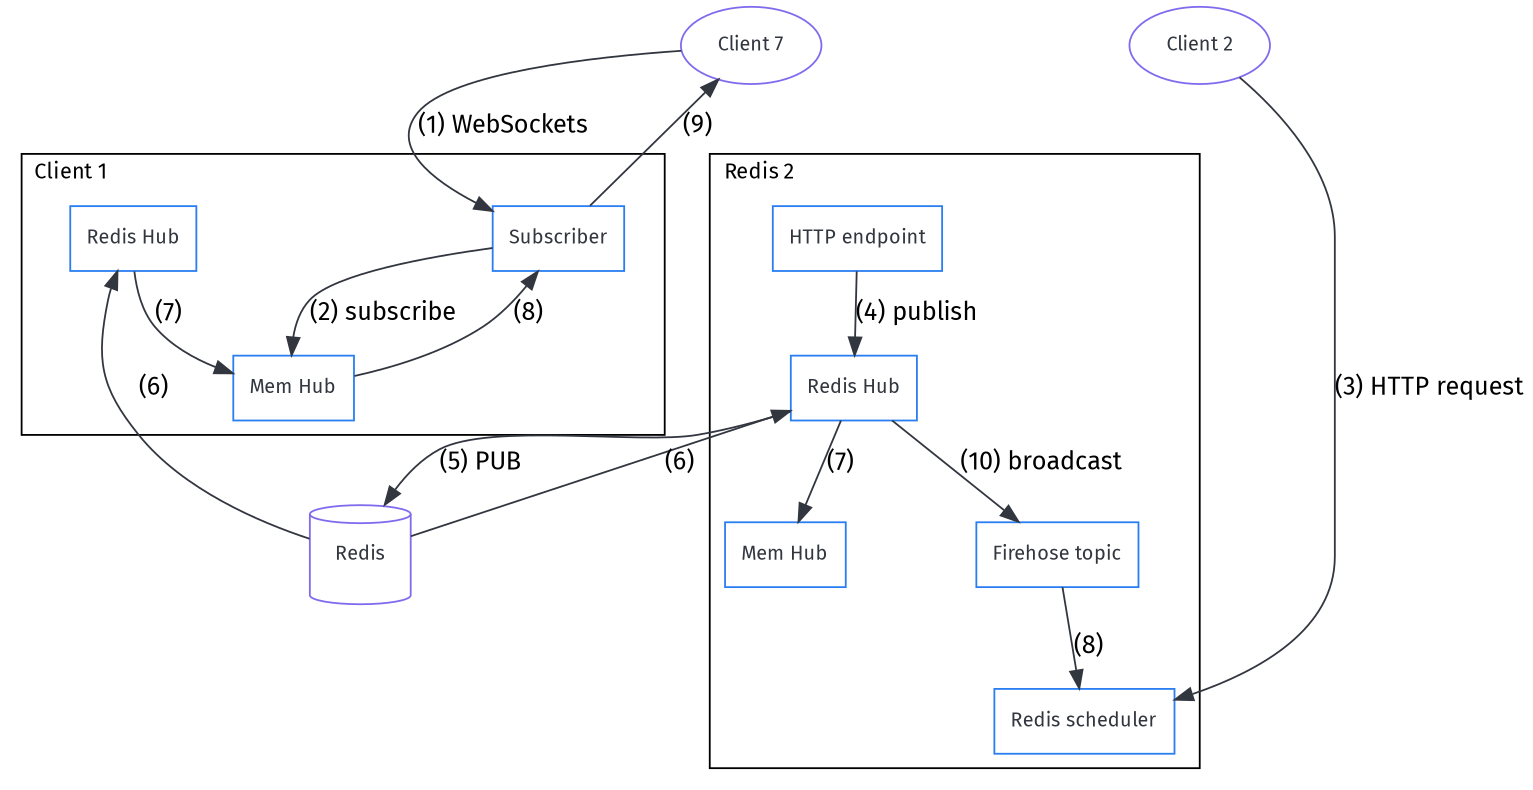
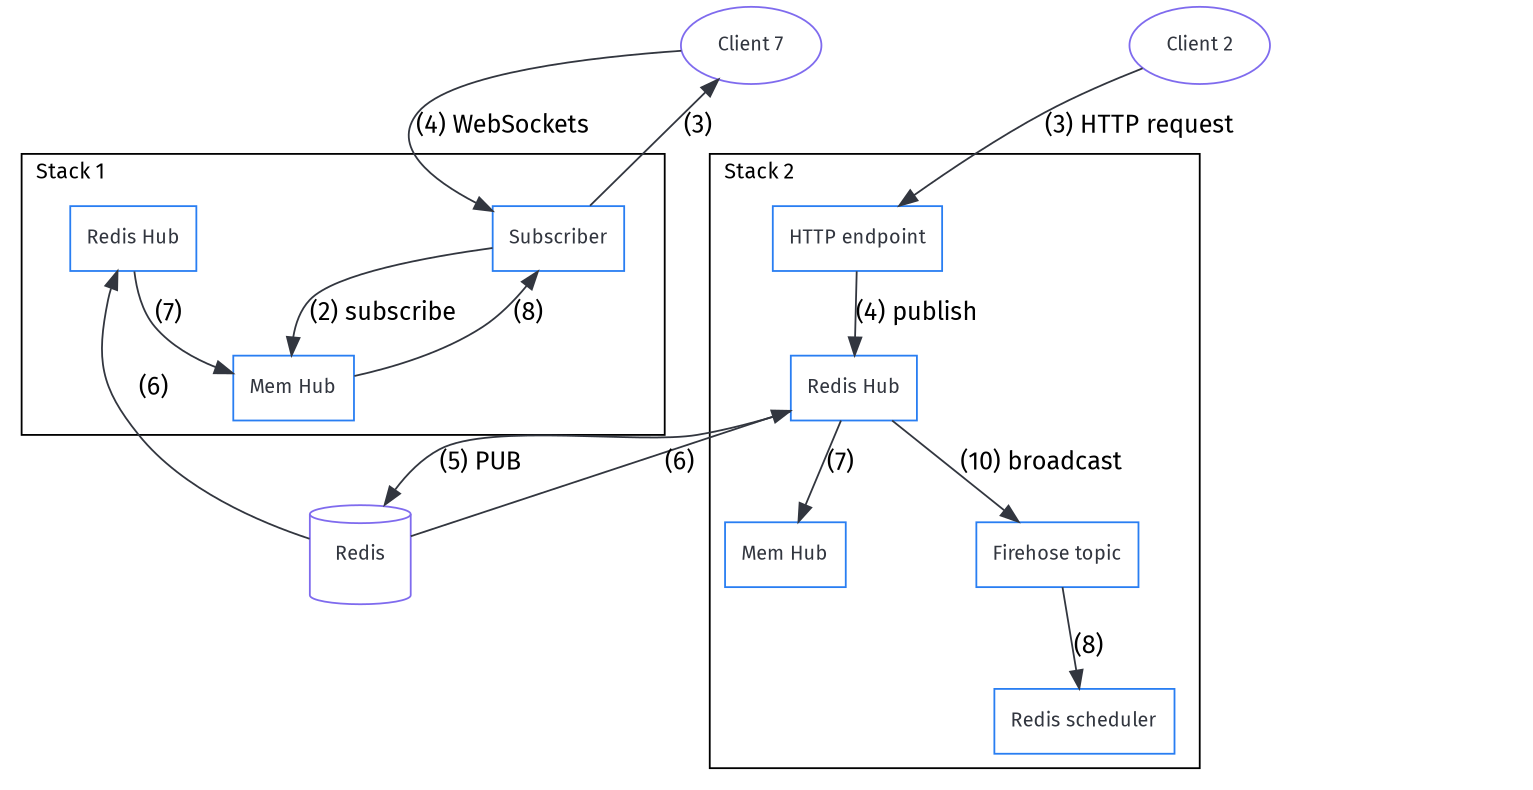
(503, 126) -> (503, 126)
(698, 126) -> (698, 126)
(71, 173) -> (71, 173)
(760, 173) -> (760, 173)
(1335, 406) -> (1024, 124)
